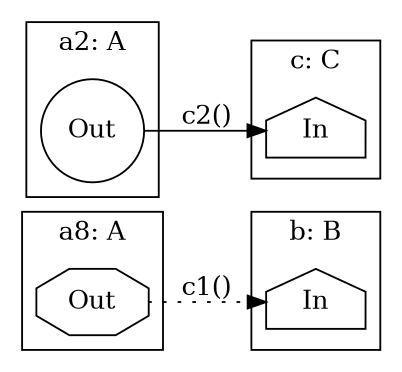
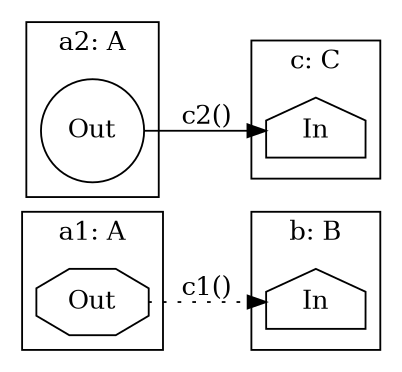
(93, 233) -> (93, 233)
